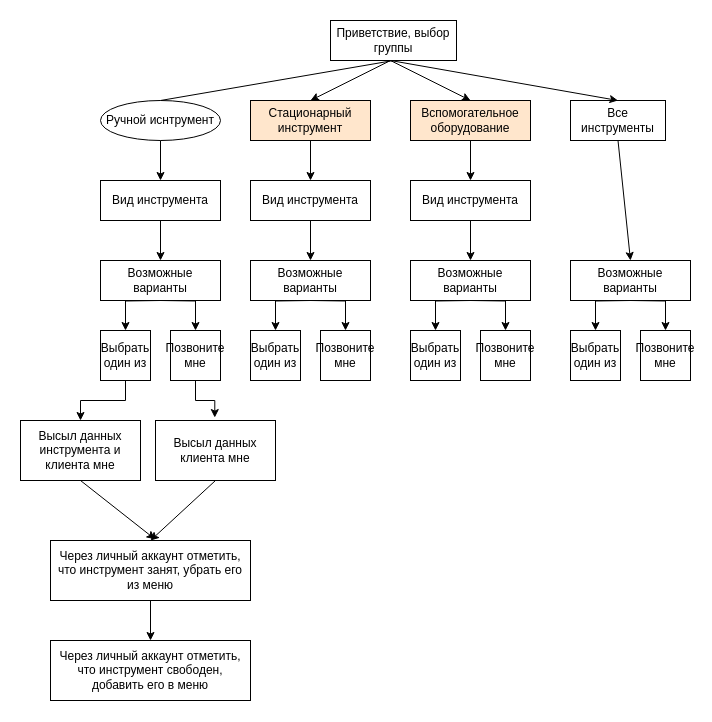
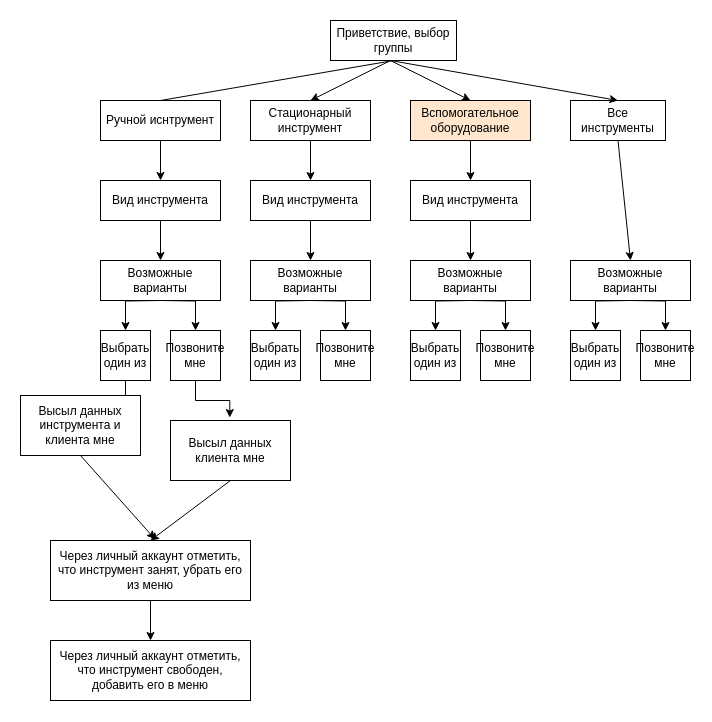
(161, 121) -> (161, 121)
(311, 121) -> (311, 121)
(81, 451) -> (81, 426)
(216, 451) -> (231, 451)
